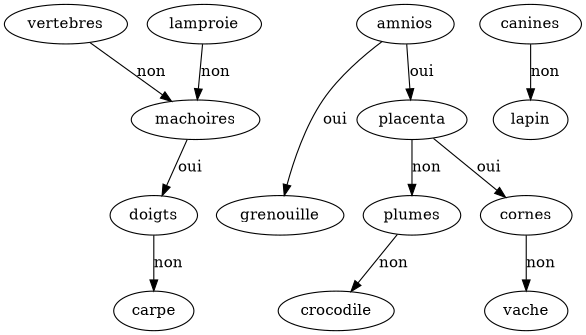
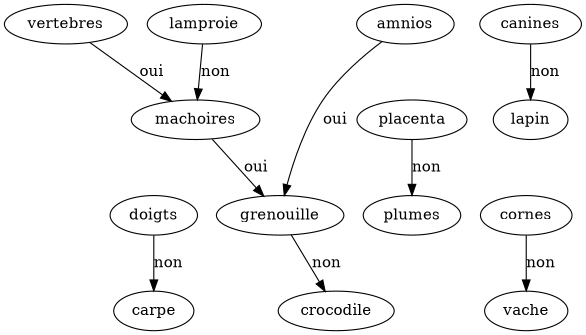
(408, 66) -> none
(152, 72) -> (152, 72)
(177, 163) -> (234, 164)
(465, 164) -> none
(378, 259) -> (305, 258)
